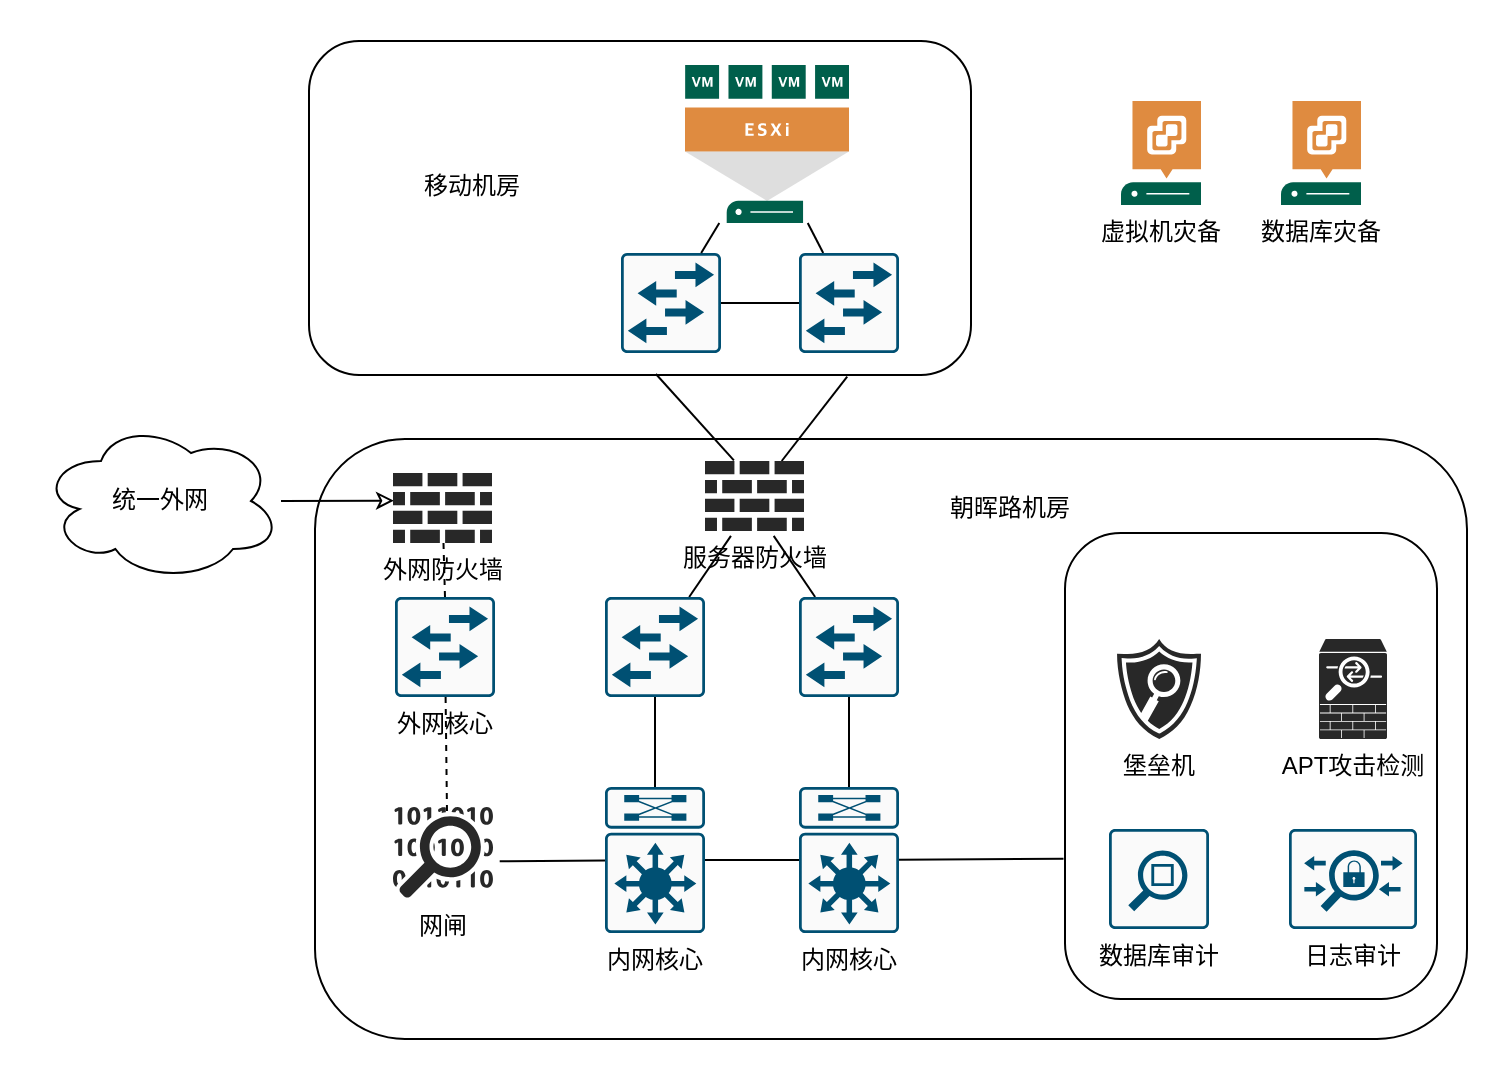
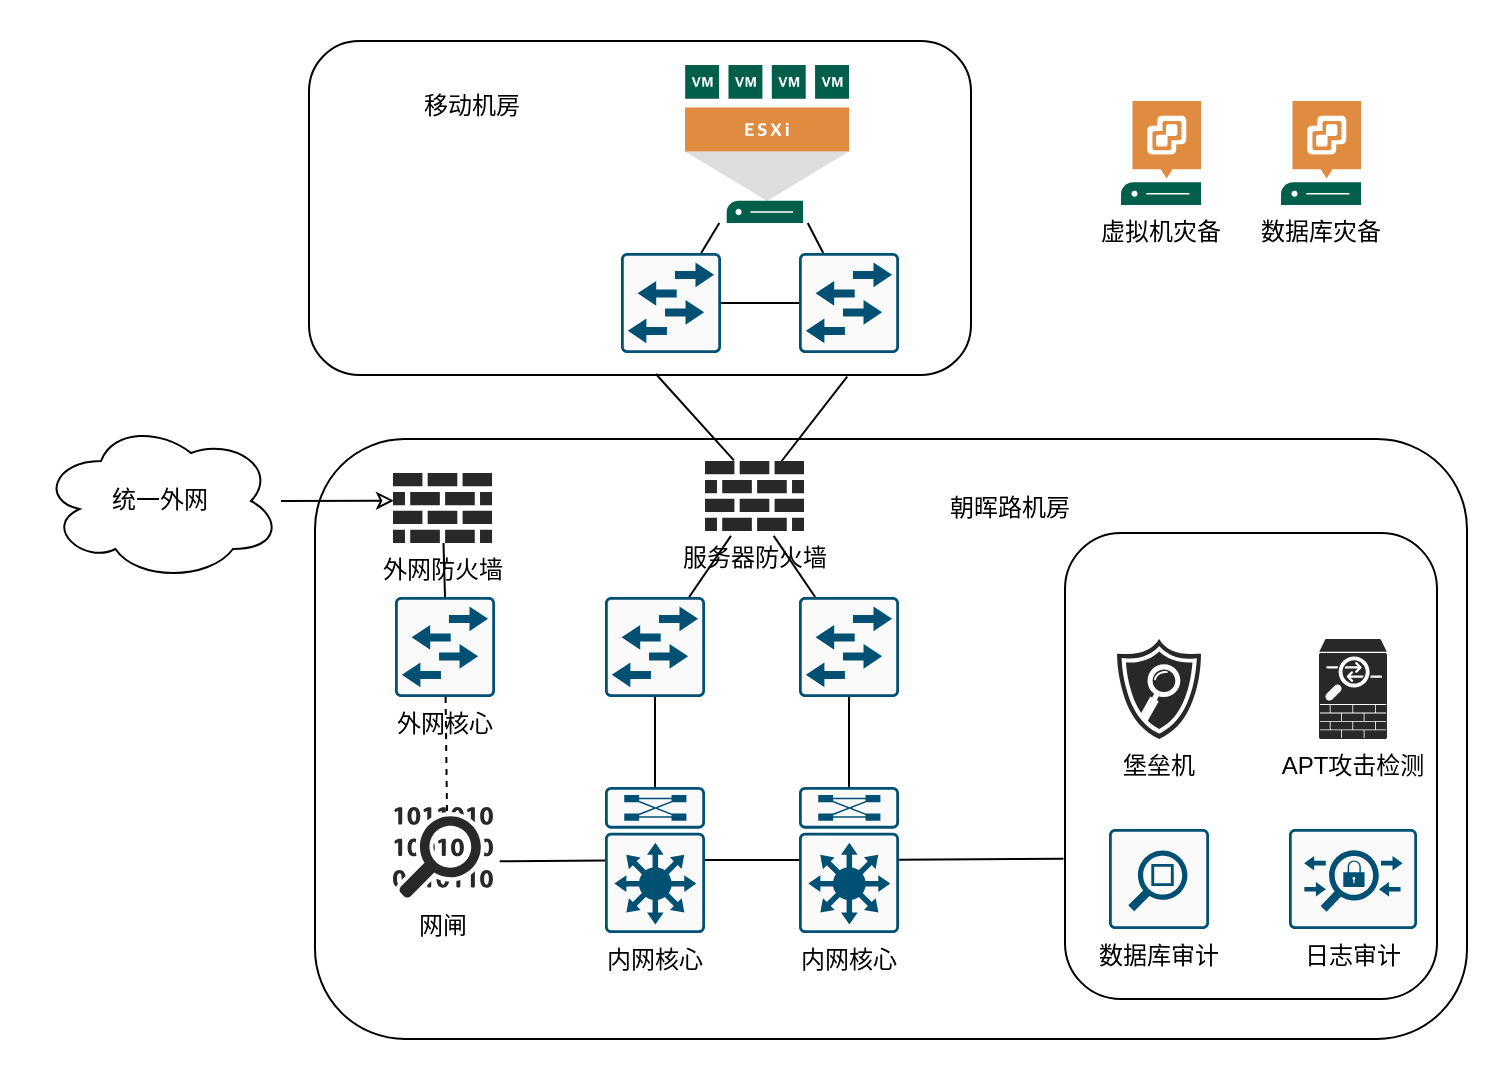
(473, 187) -> (473, 107)
(444, 568) -> (444, 568)
